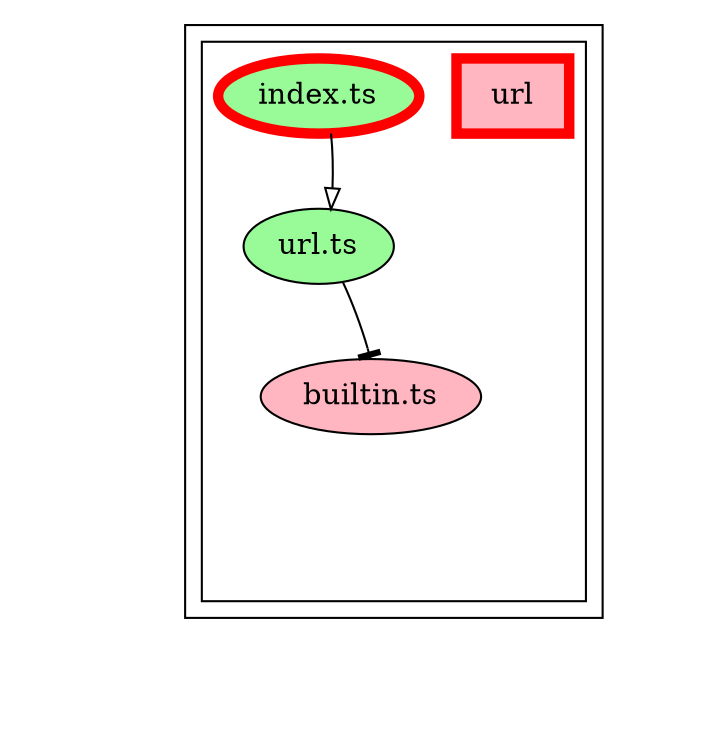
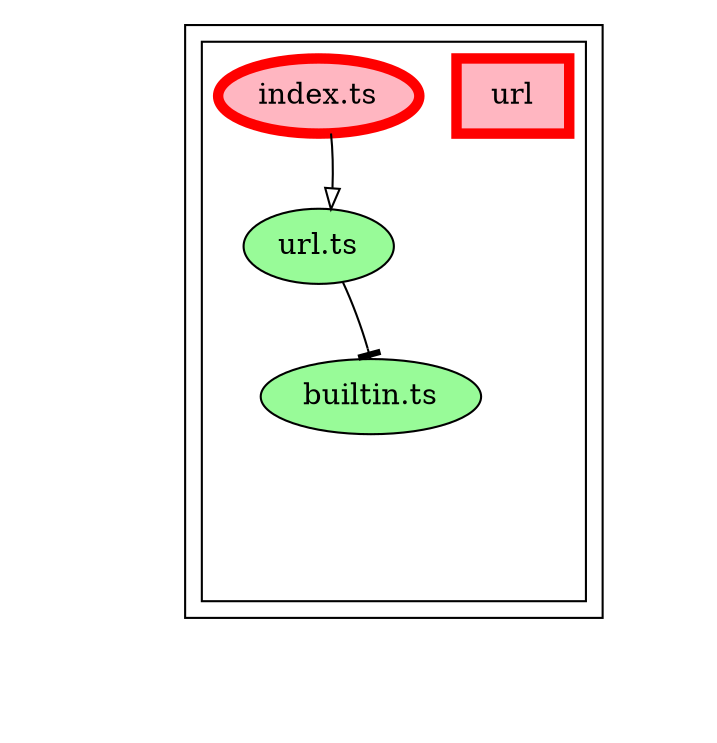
(319, 96) -> (319, 96)
(371, 397) -> (371, 397)
